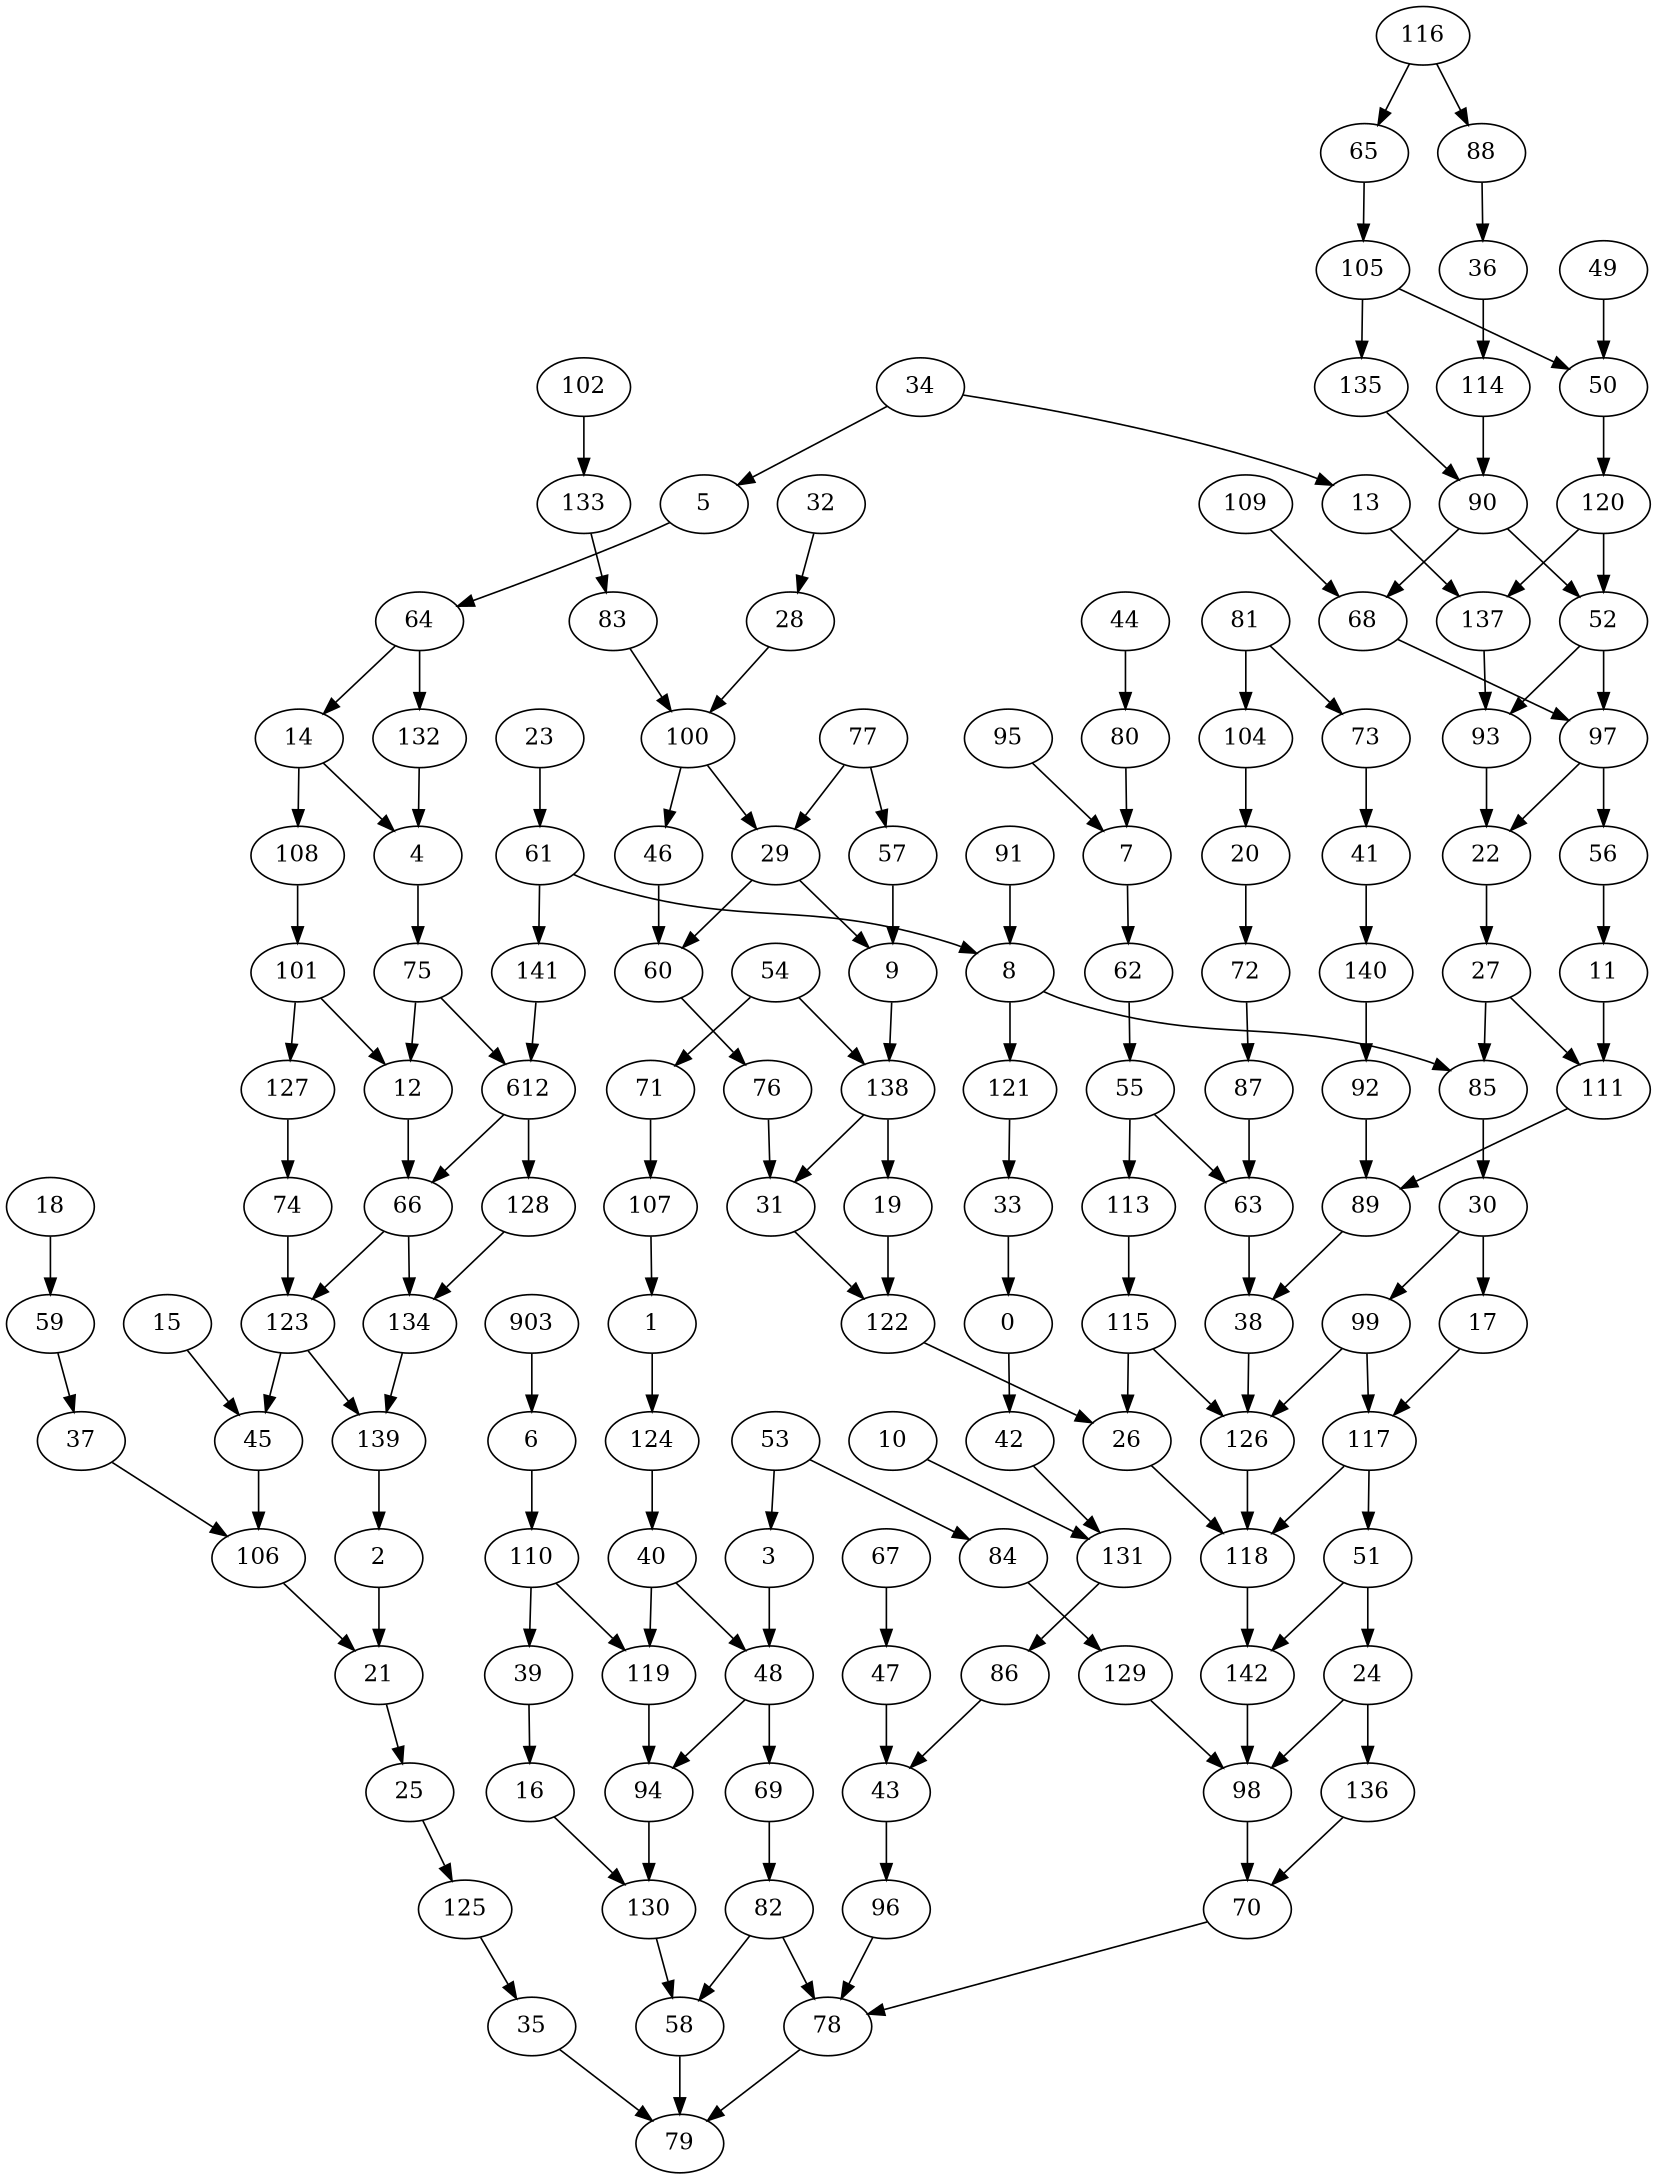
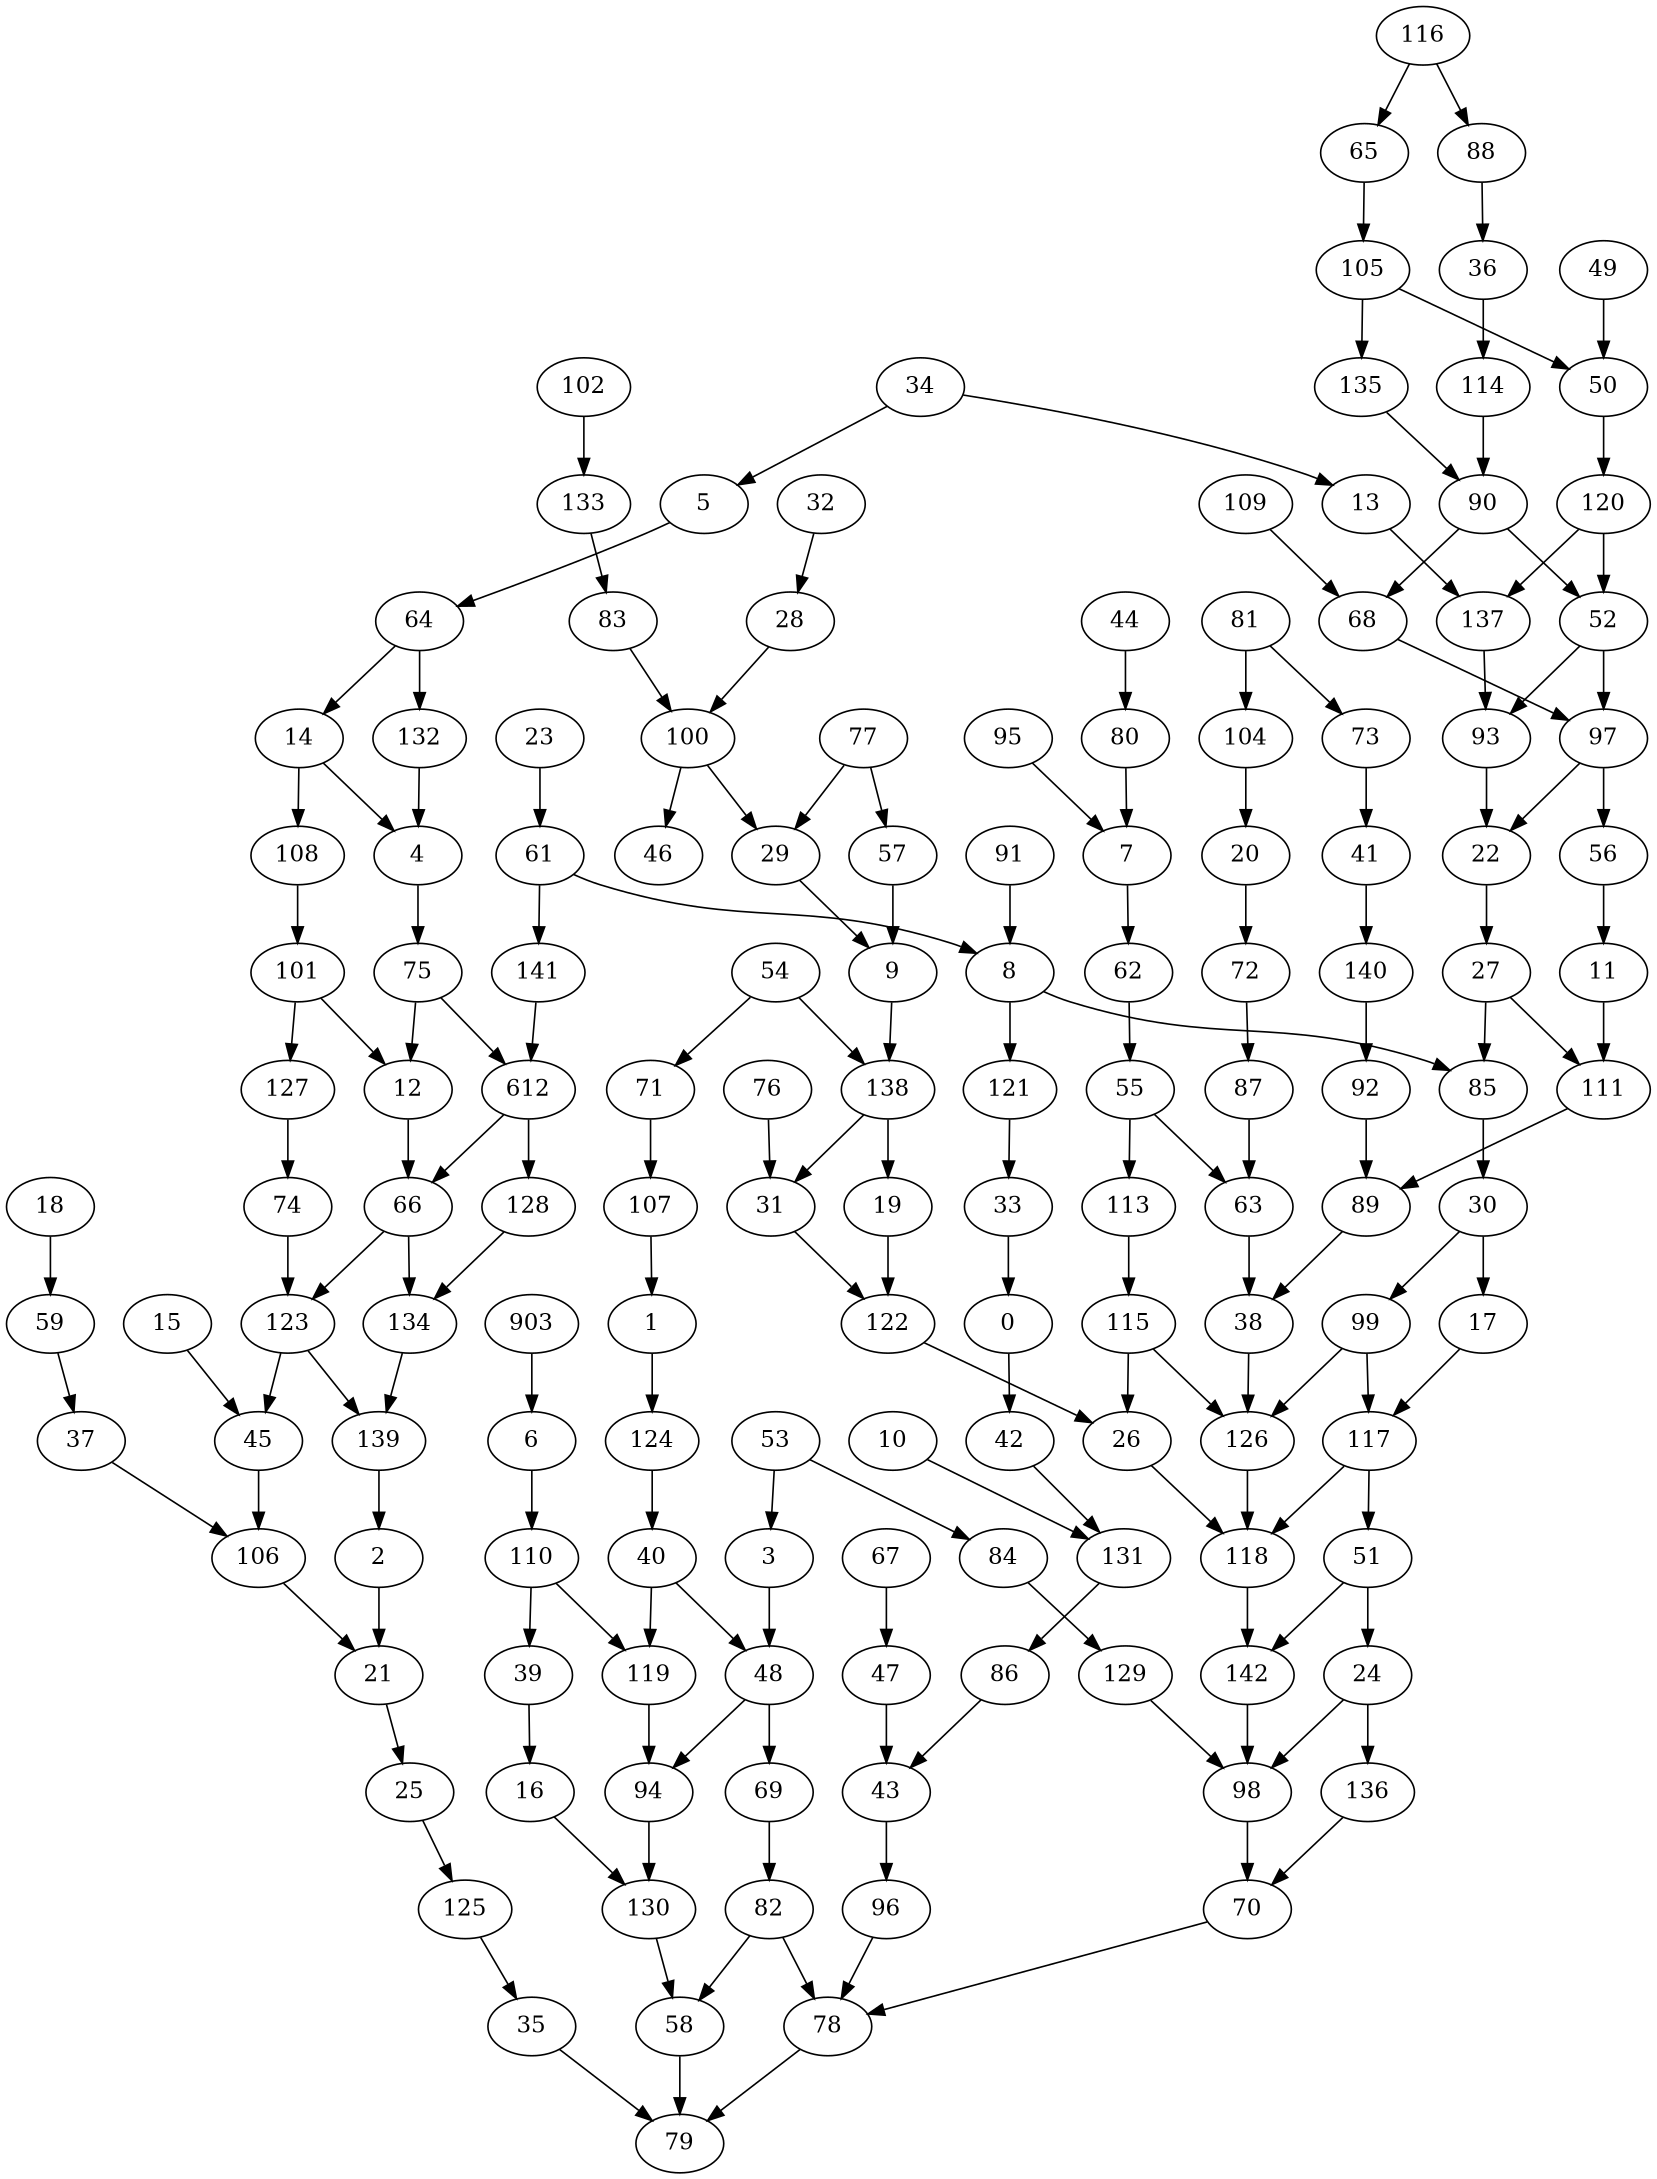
(659, 973) -> none
